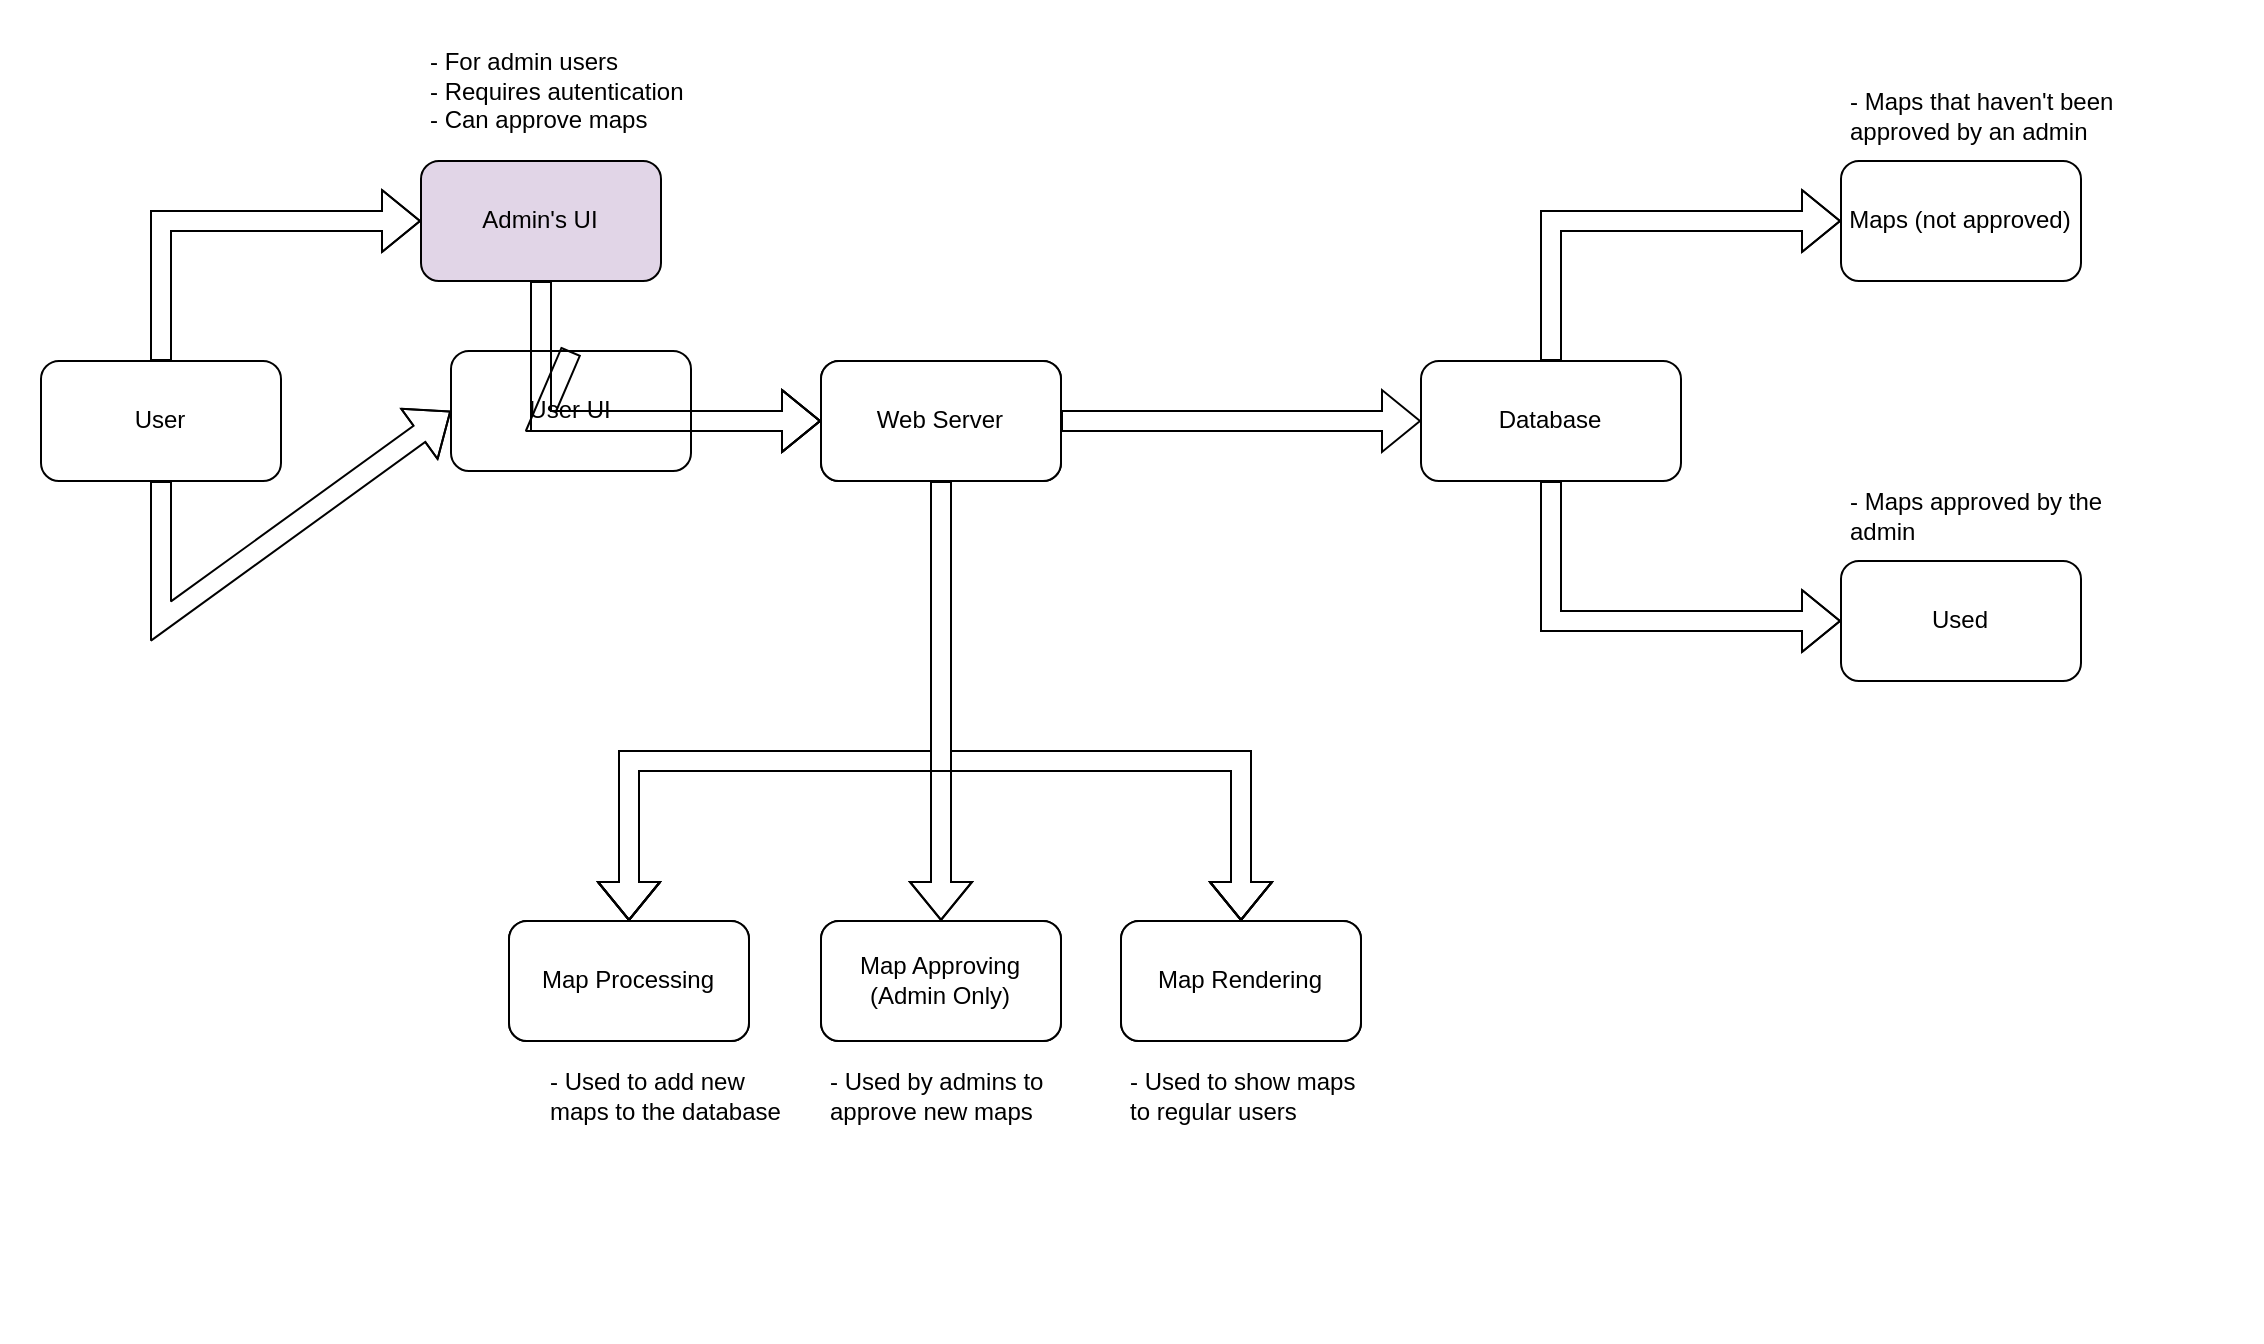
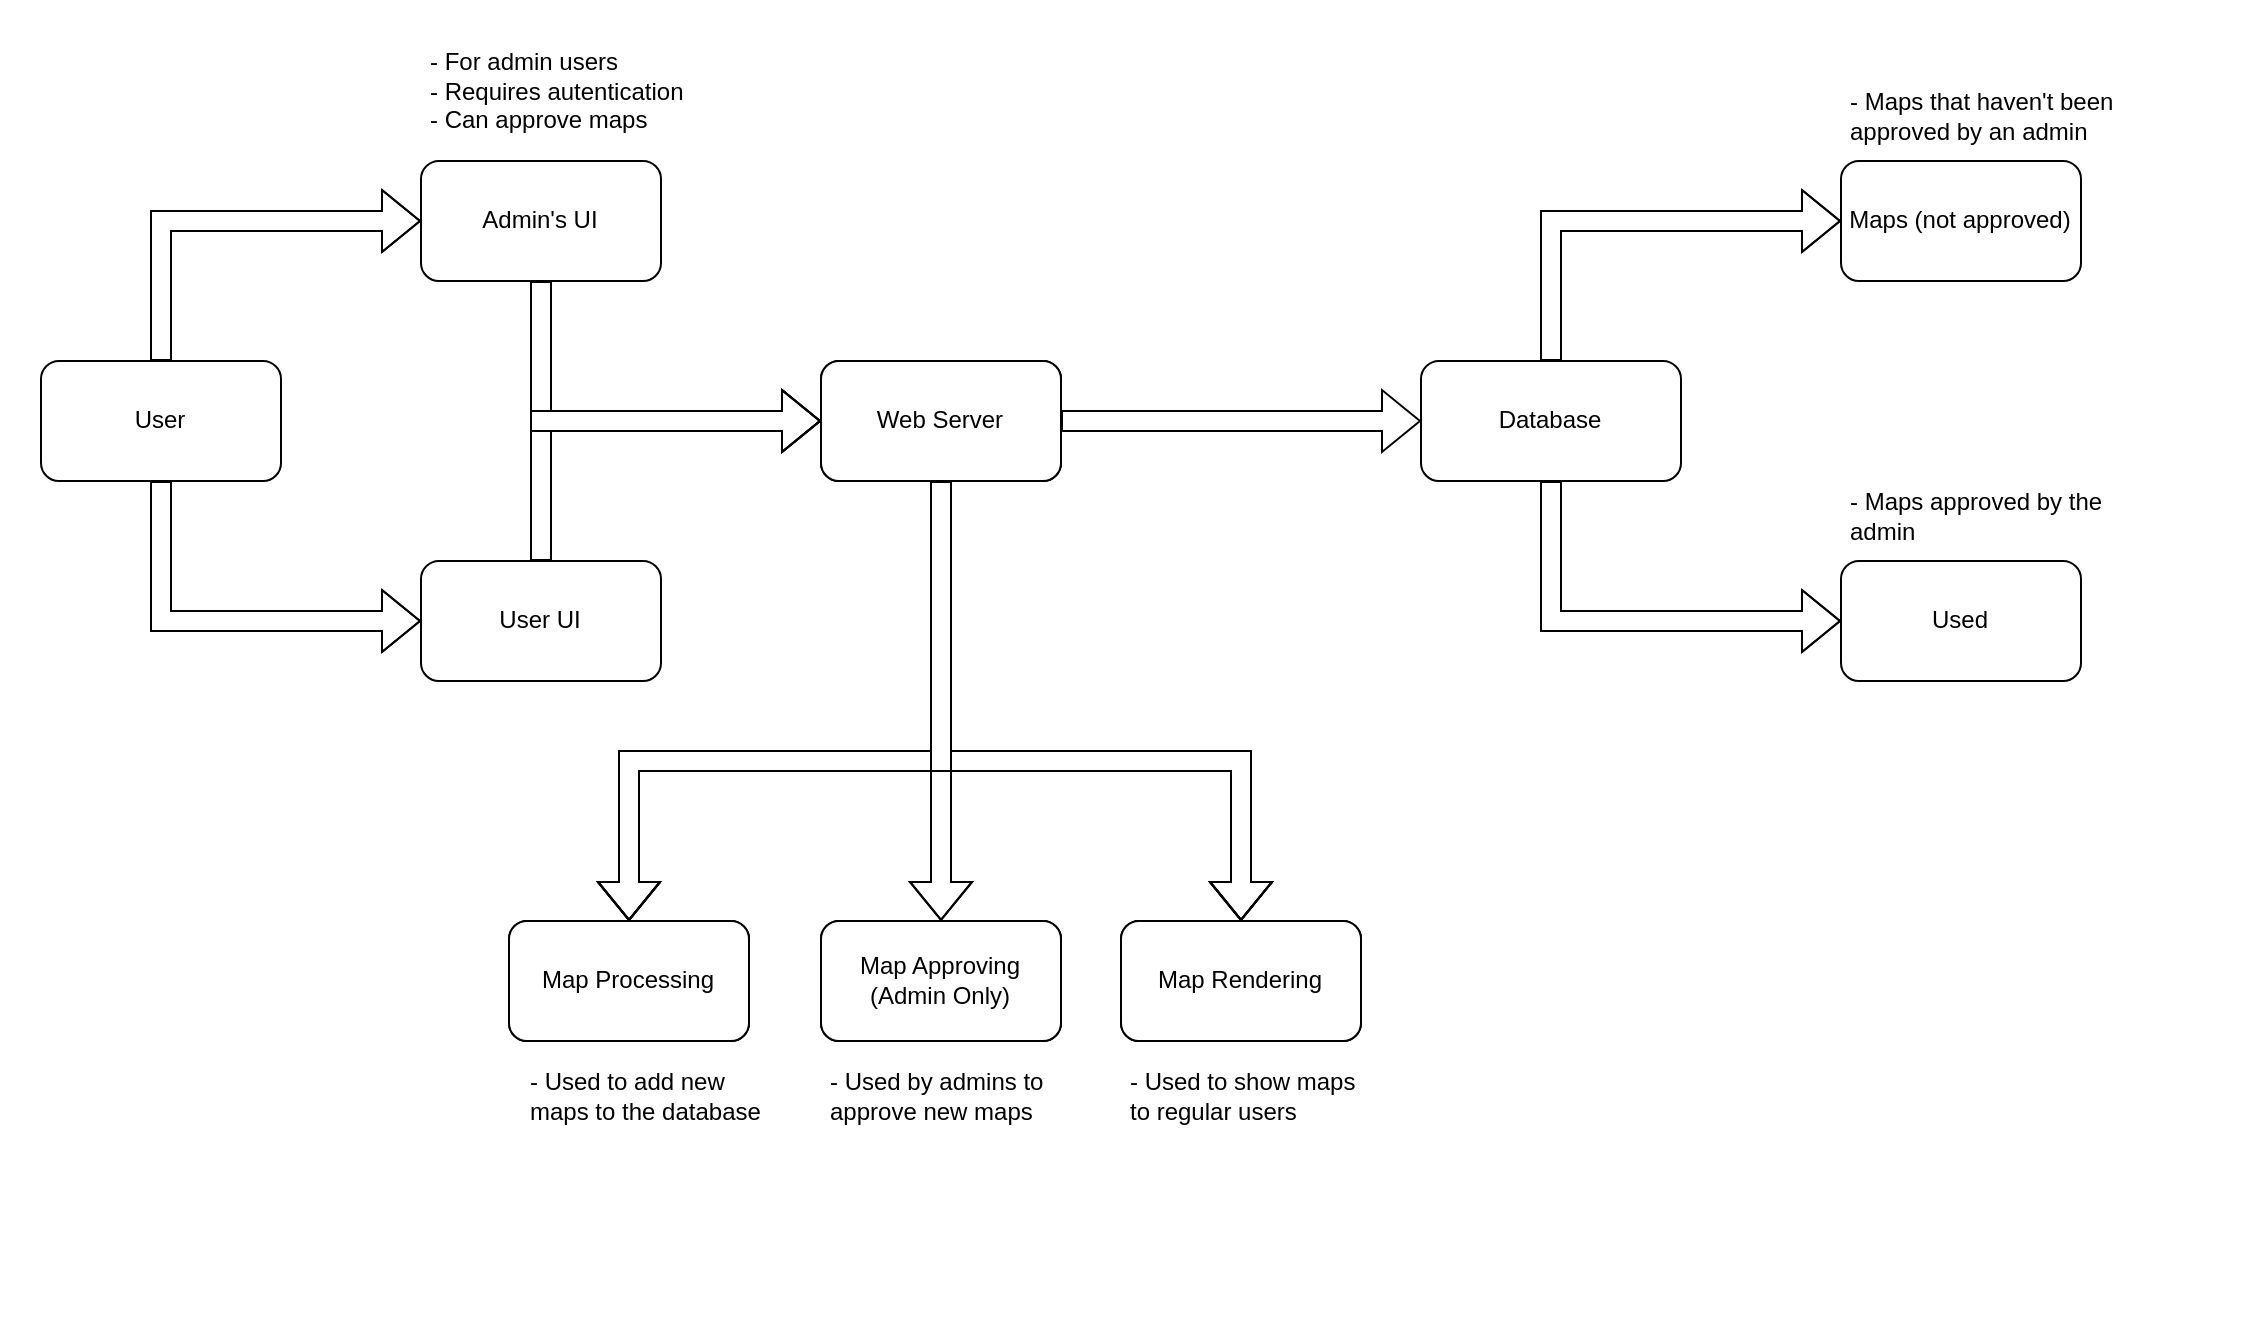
(541, 221) -> (541, 221)
(571, 411) -> (541, 621)
(671, 1181) -> (651, 1181)
